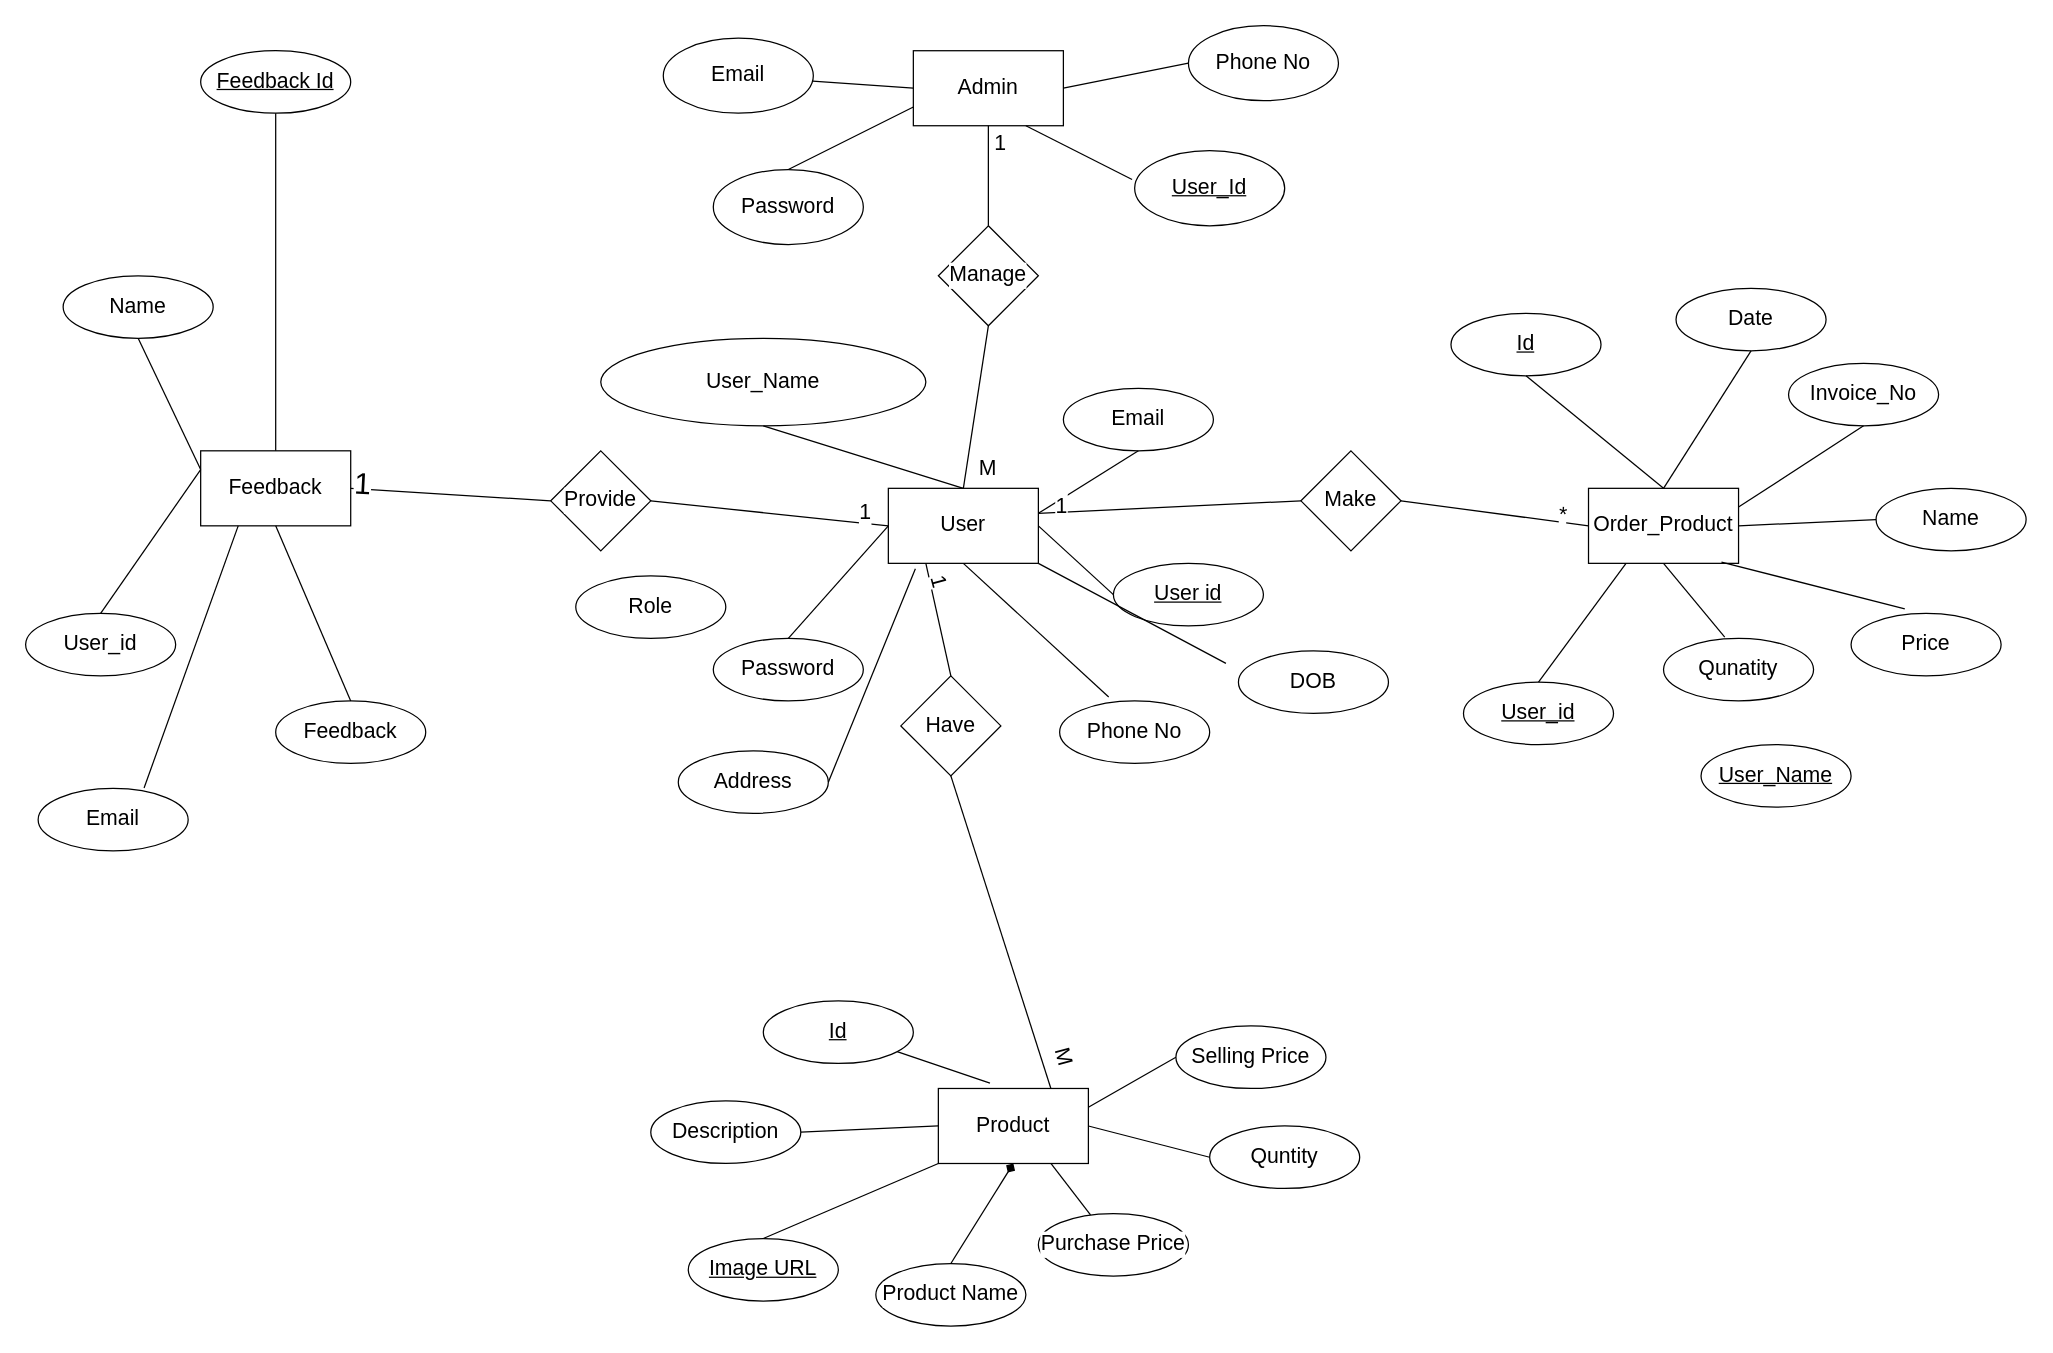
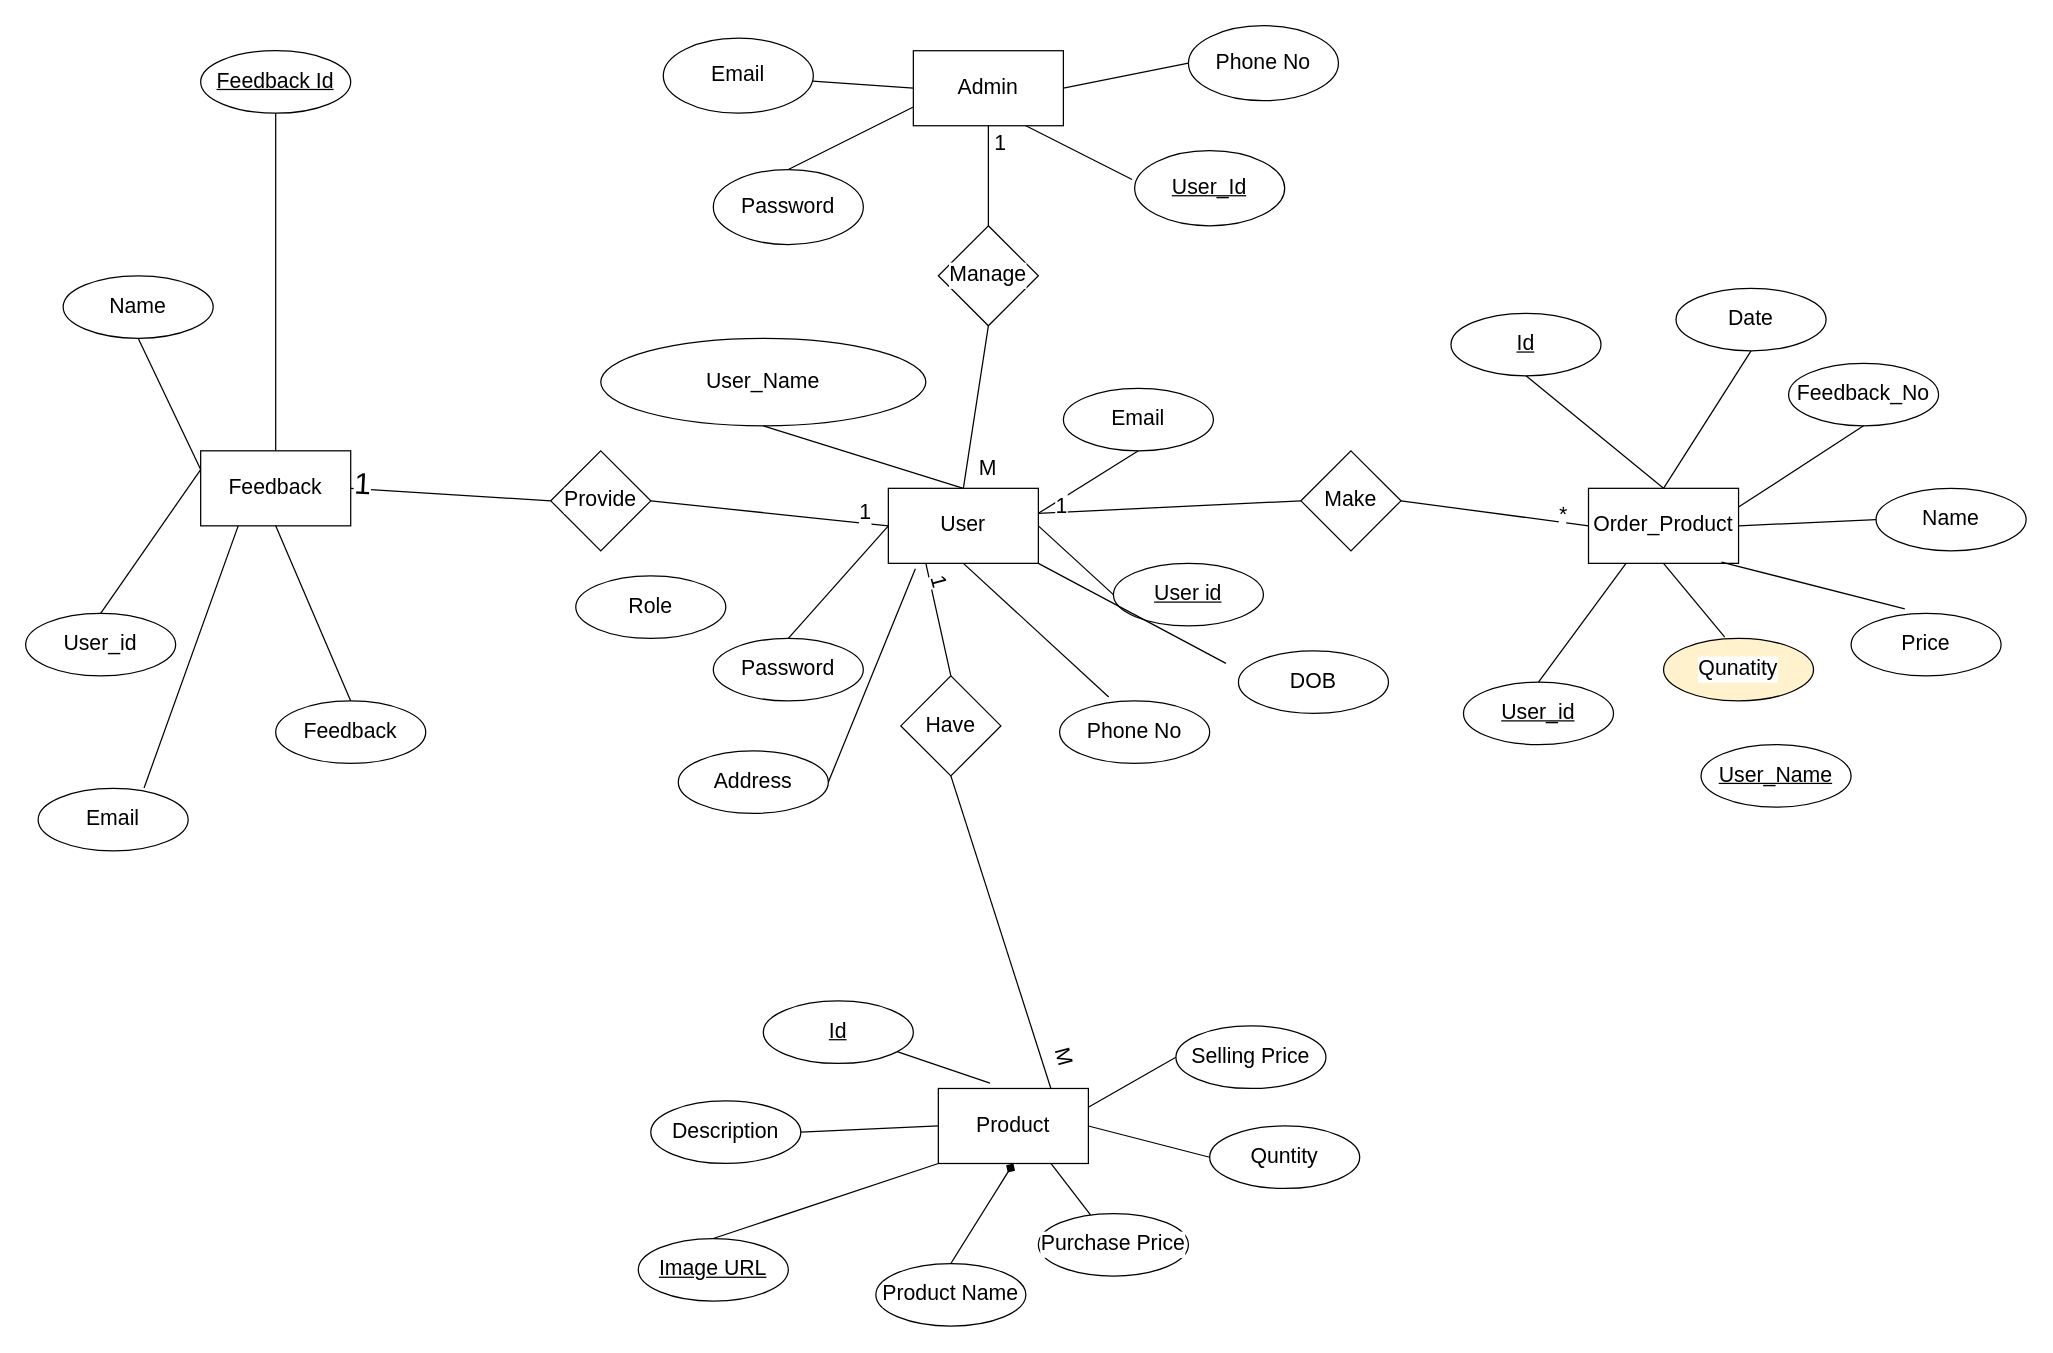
(1863, 394) -> (1863, 394)
(1738, 669) -> (1738, 669)
(763, 1269) -> (713, 1269)
